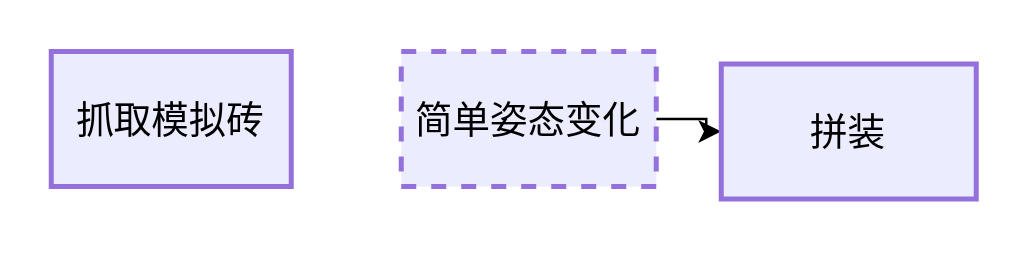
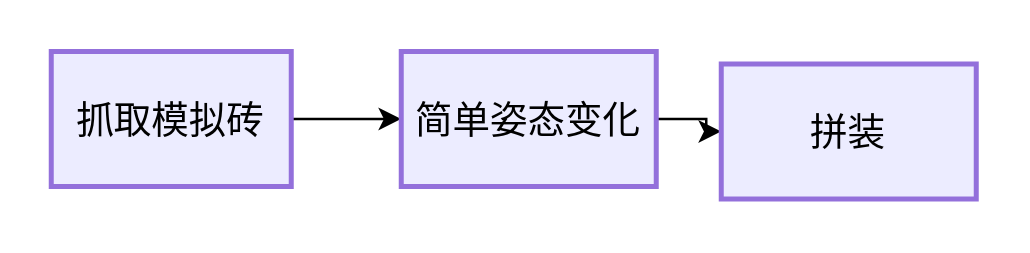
none -> (338, 119)
(529, 119) -> (529, 119)
